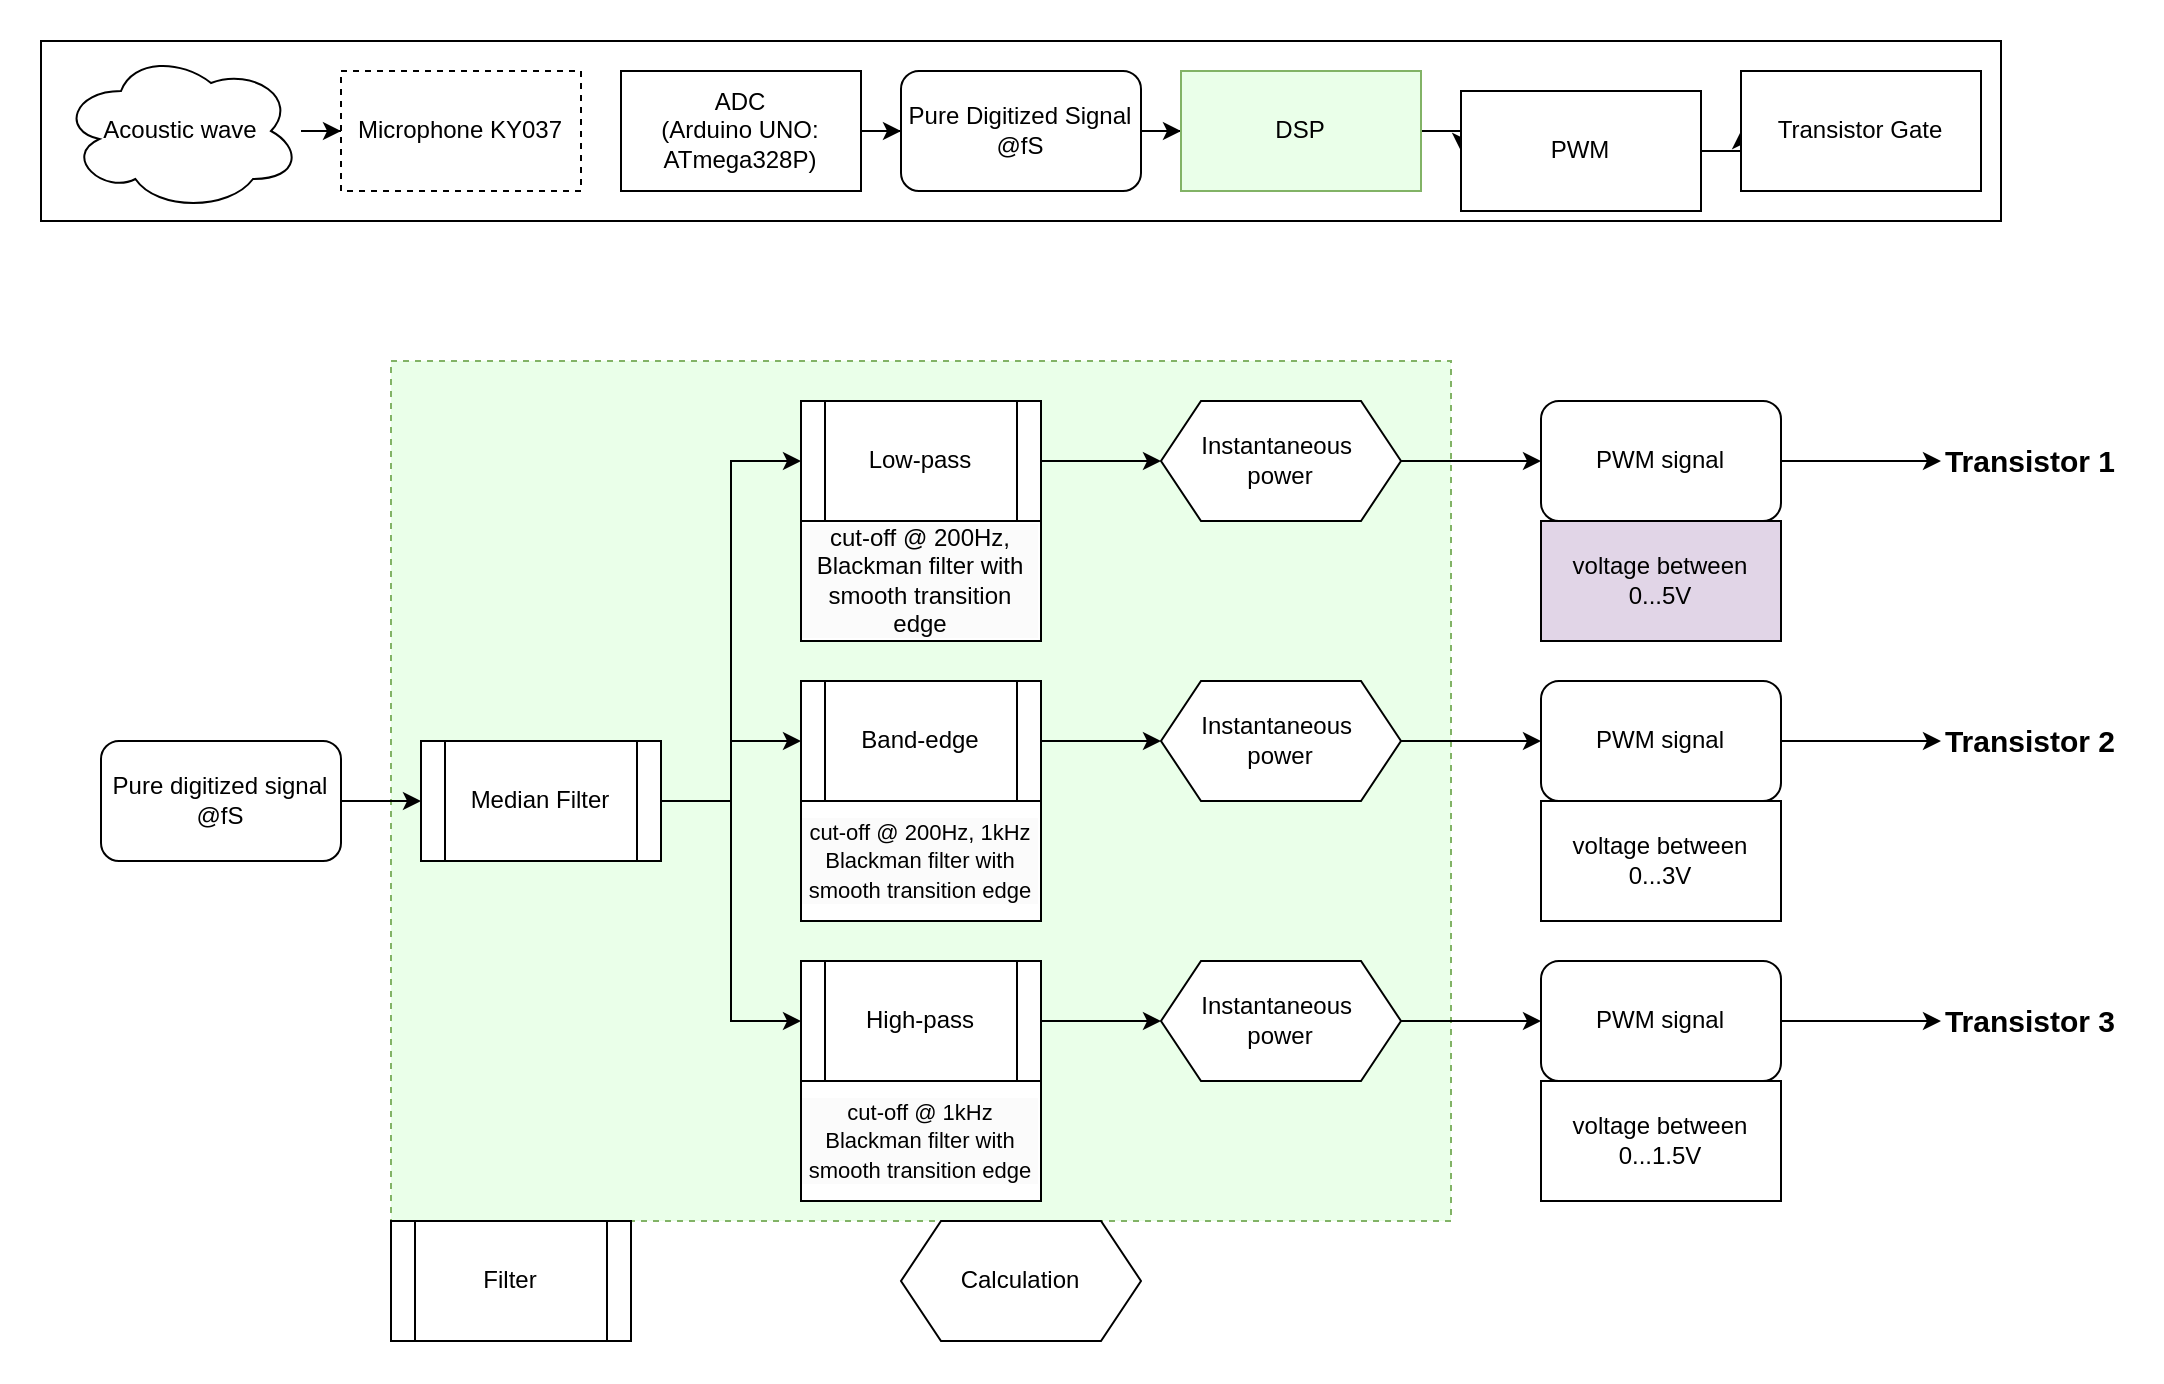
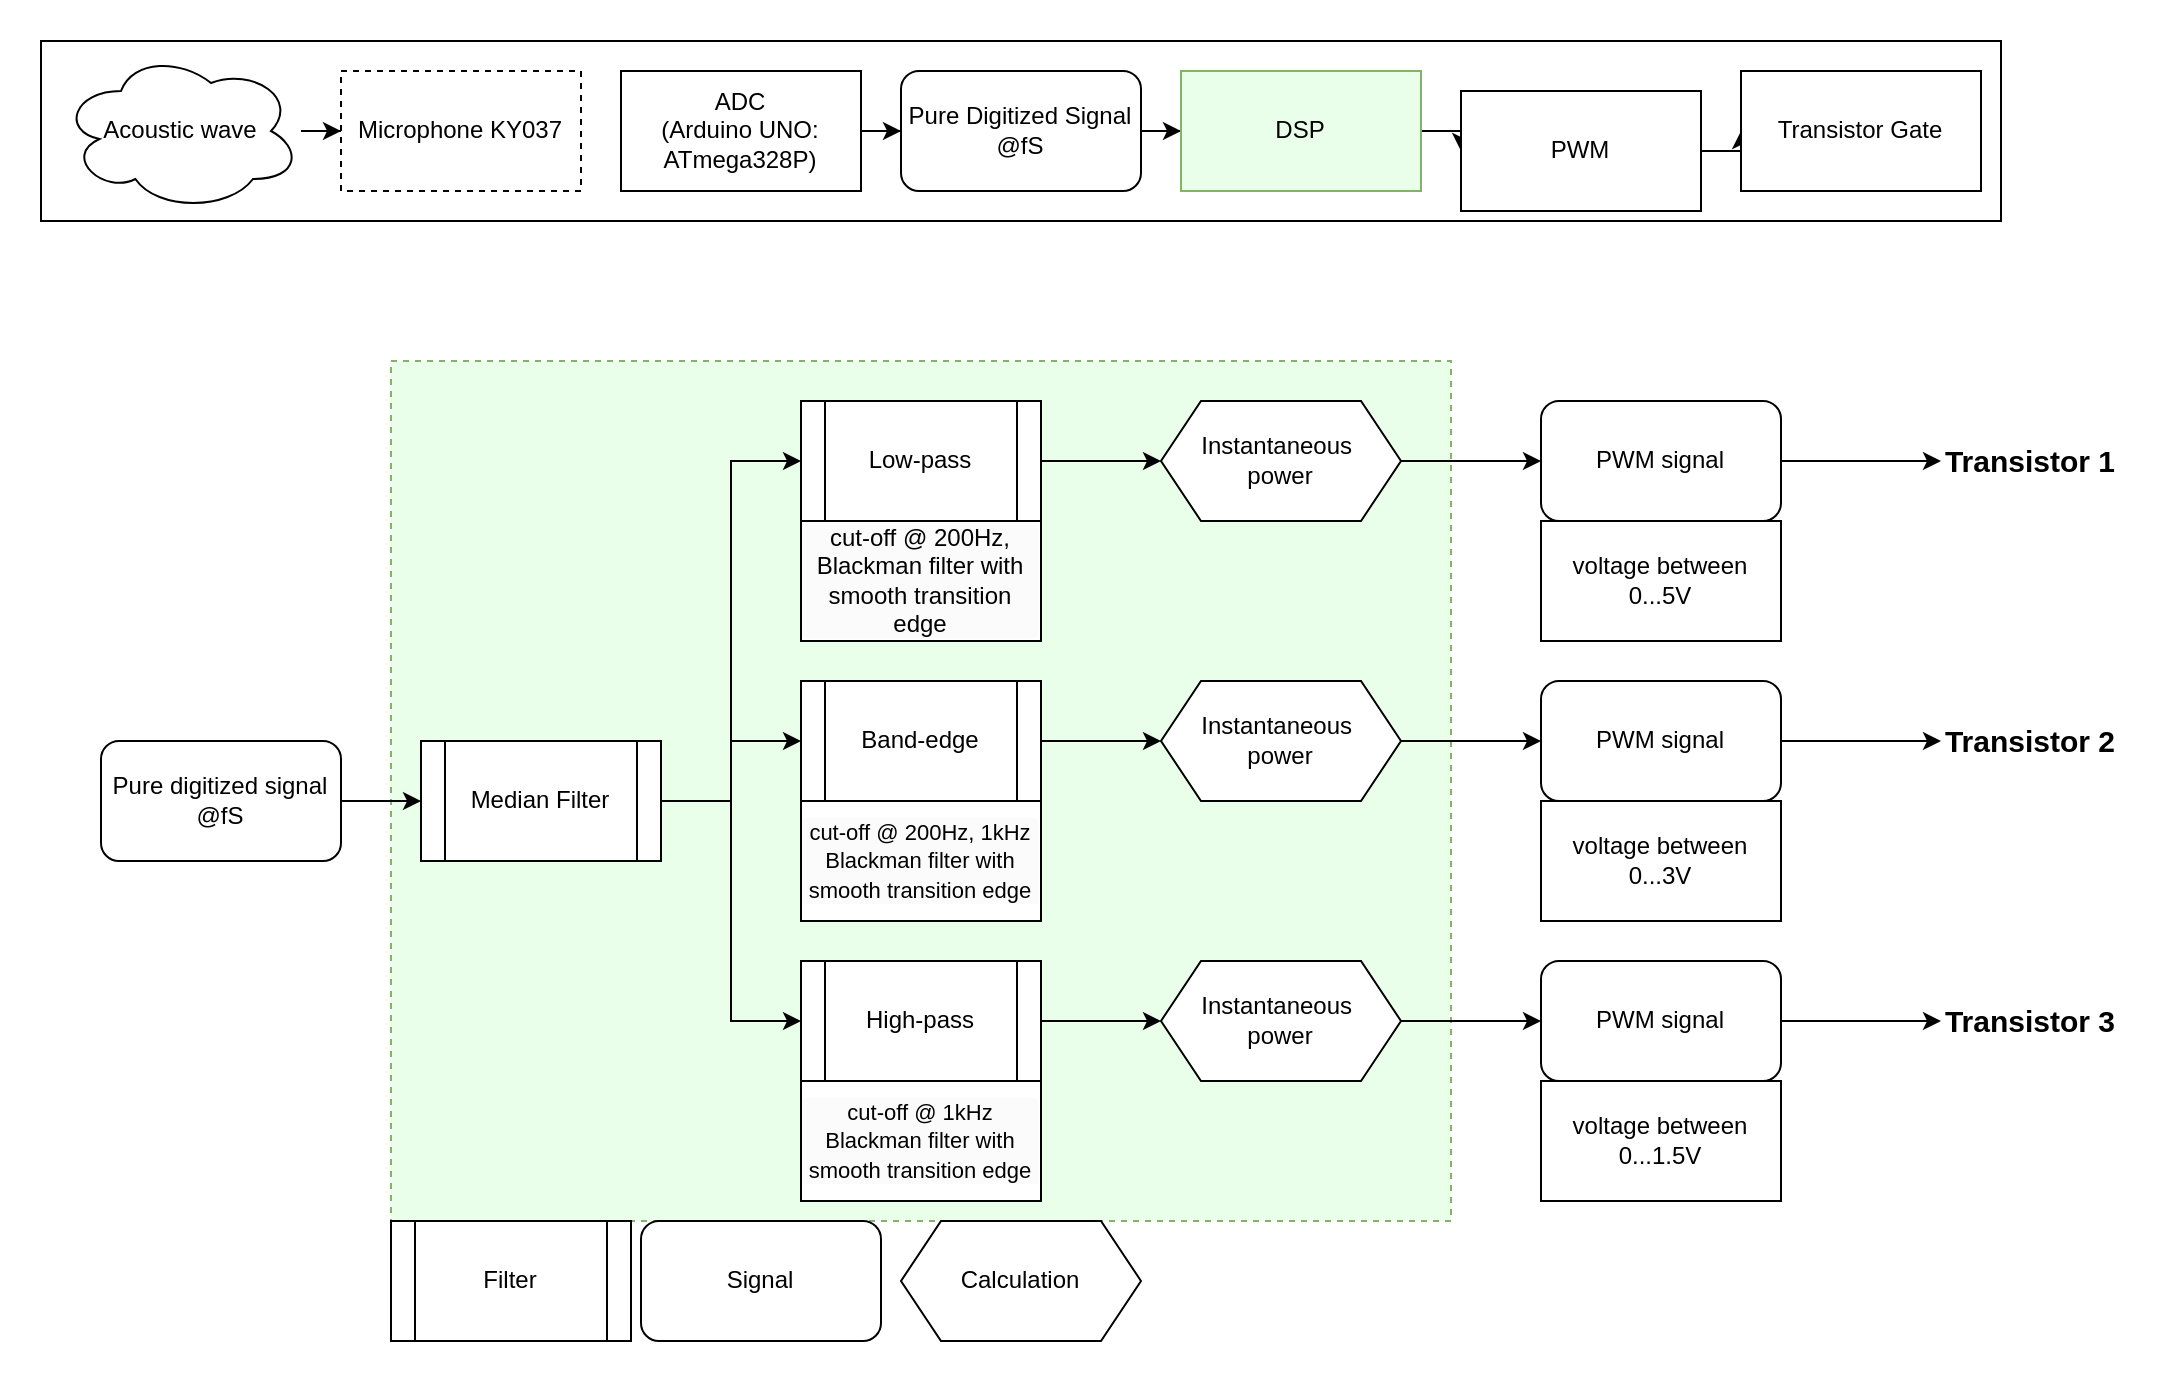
(1661, 581) -> (1661, 581)
none -> (761, 1281)
